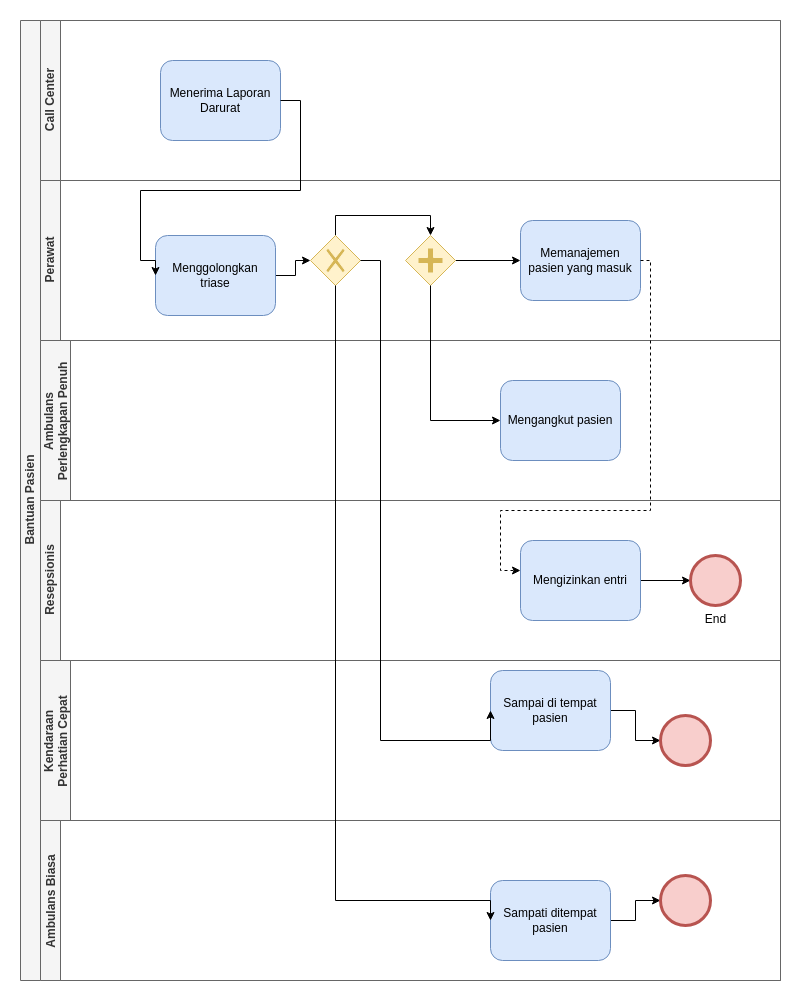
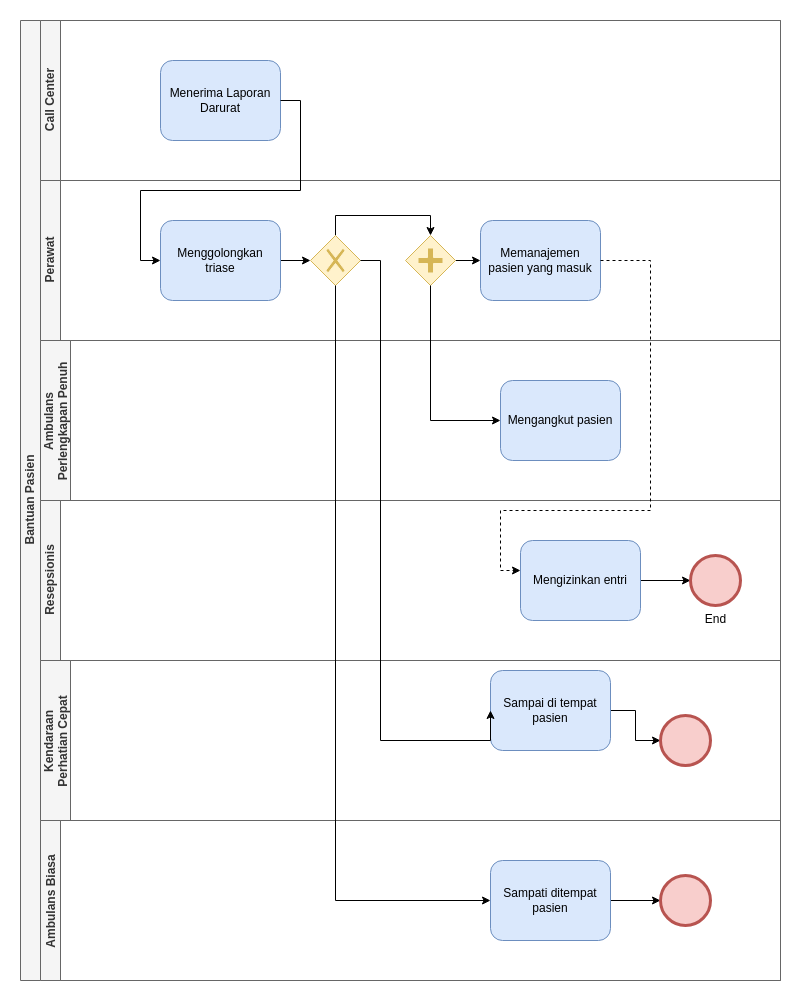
(581, 261) -> (541, 261)
(216, 276) -> (221, 261)
(551, 921) -> (551, 901)
